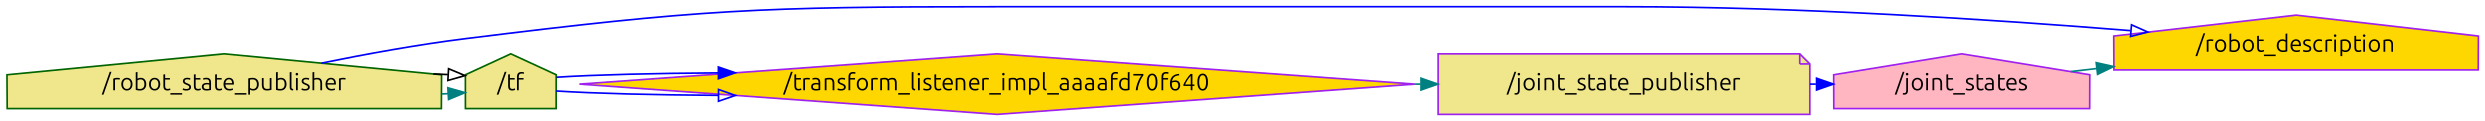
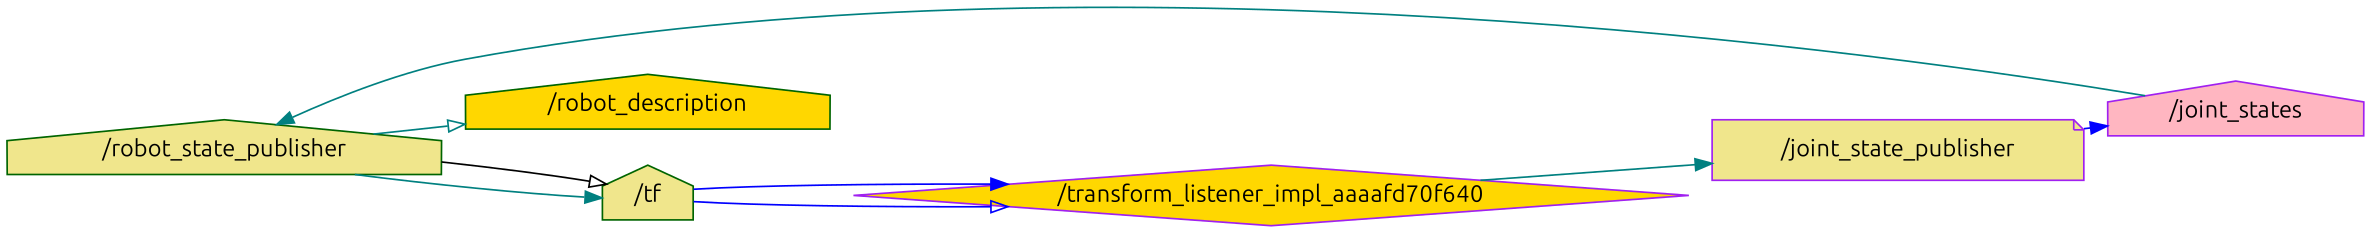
(1225, 7) -> (411, 130)
(2296, 45) -> (648, 105)
(2084, 70) -> (1215, 9)
